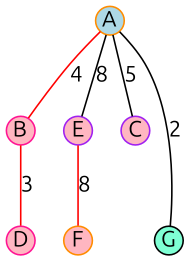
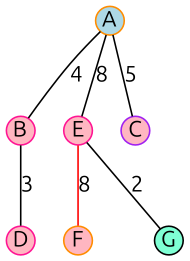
(62, 73) -> (62, 73)
(166, 123) -> (124, 186)
(78, 131) -> (78, 131)
(21, 186) -> (21, 186)
